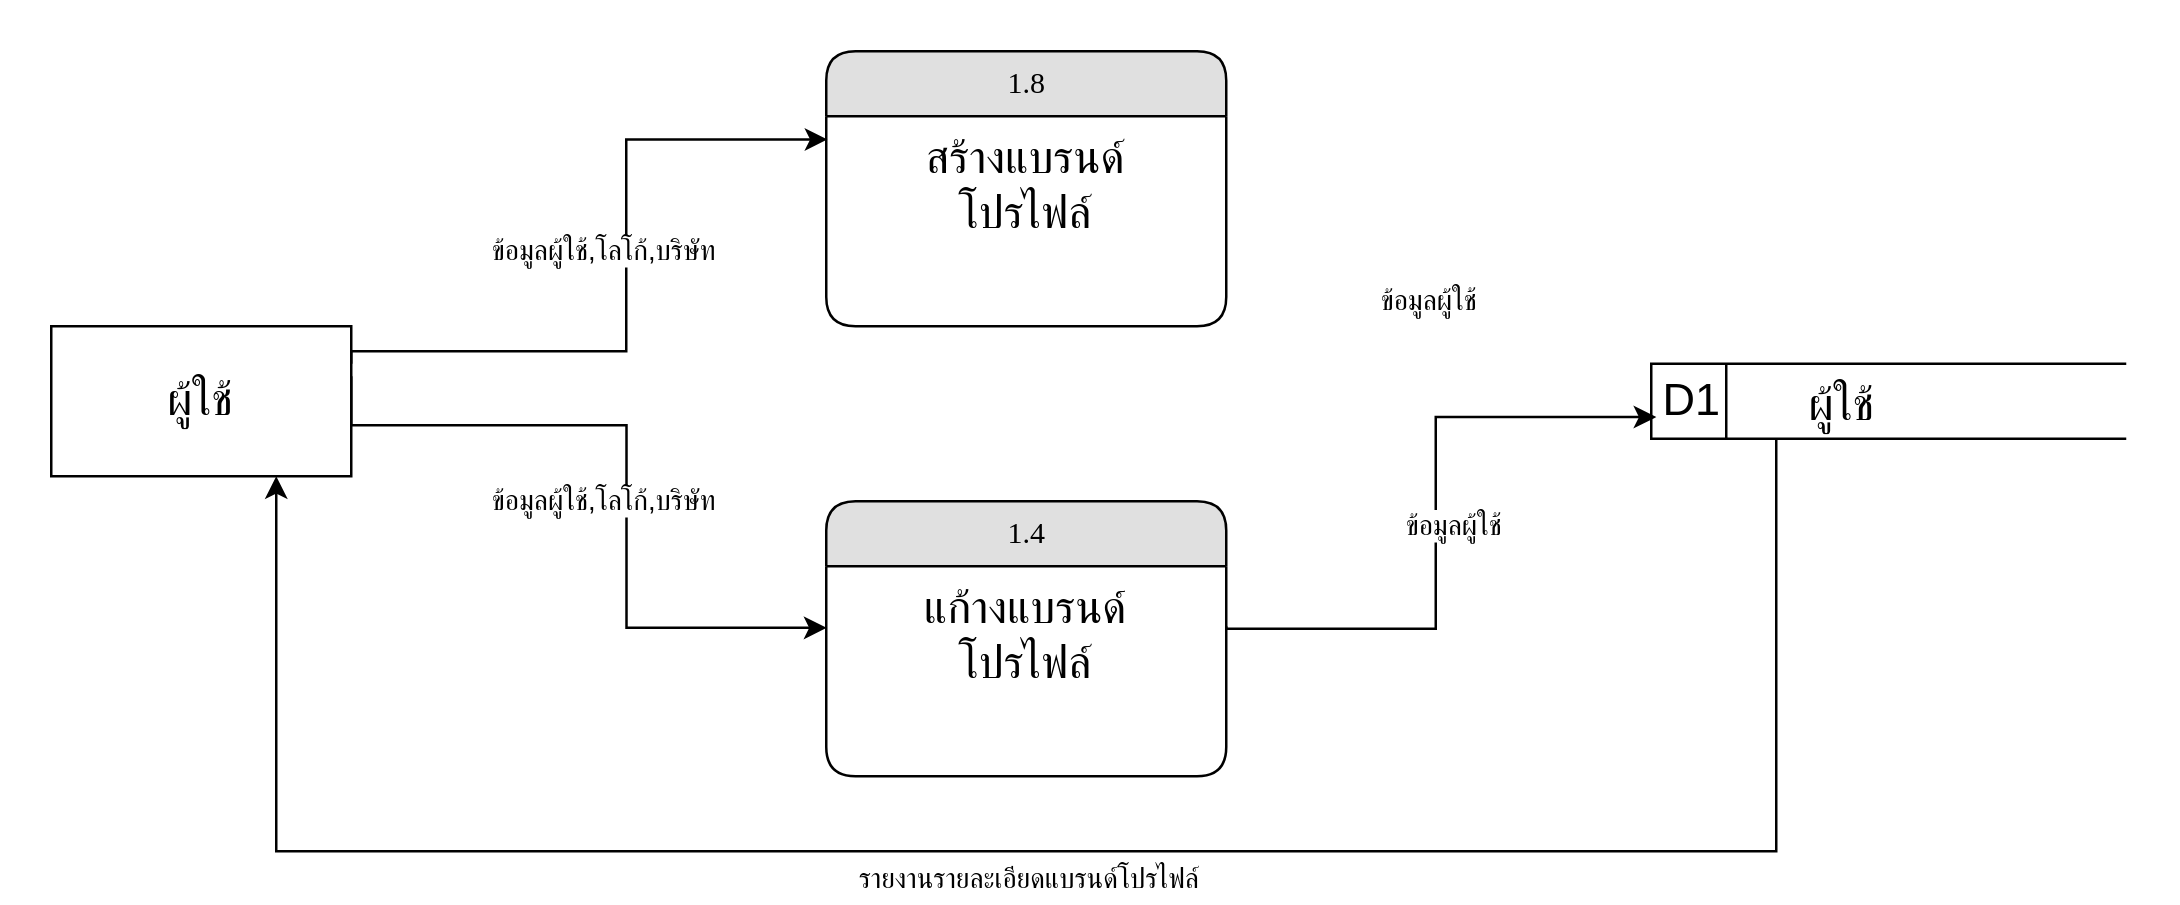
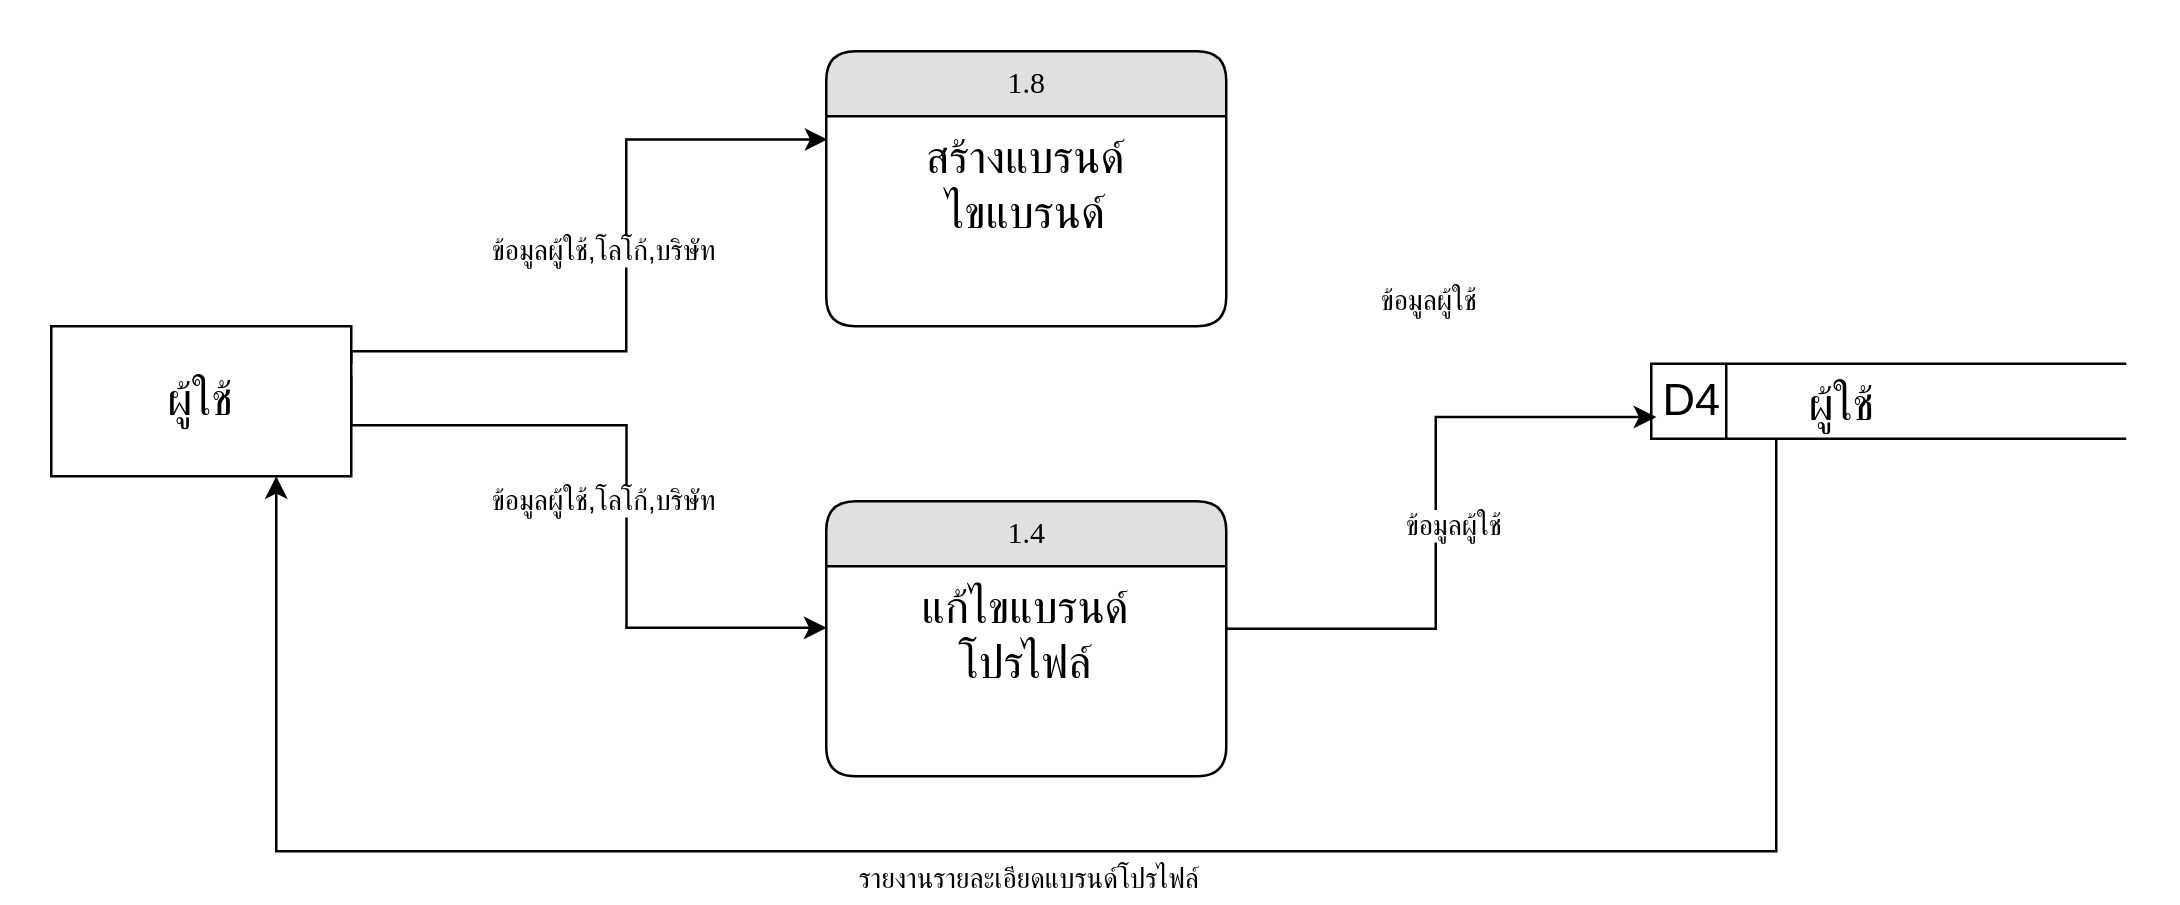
(1026, 170) -> (1026, 170)
(1681, 401) -> (1681, 401)
(1026, 620) -> (1026, 620)
